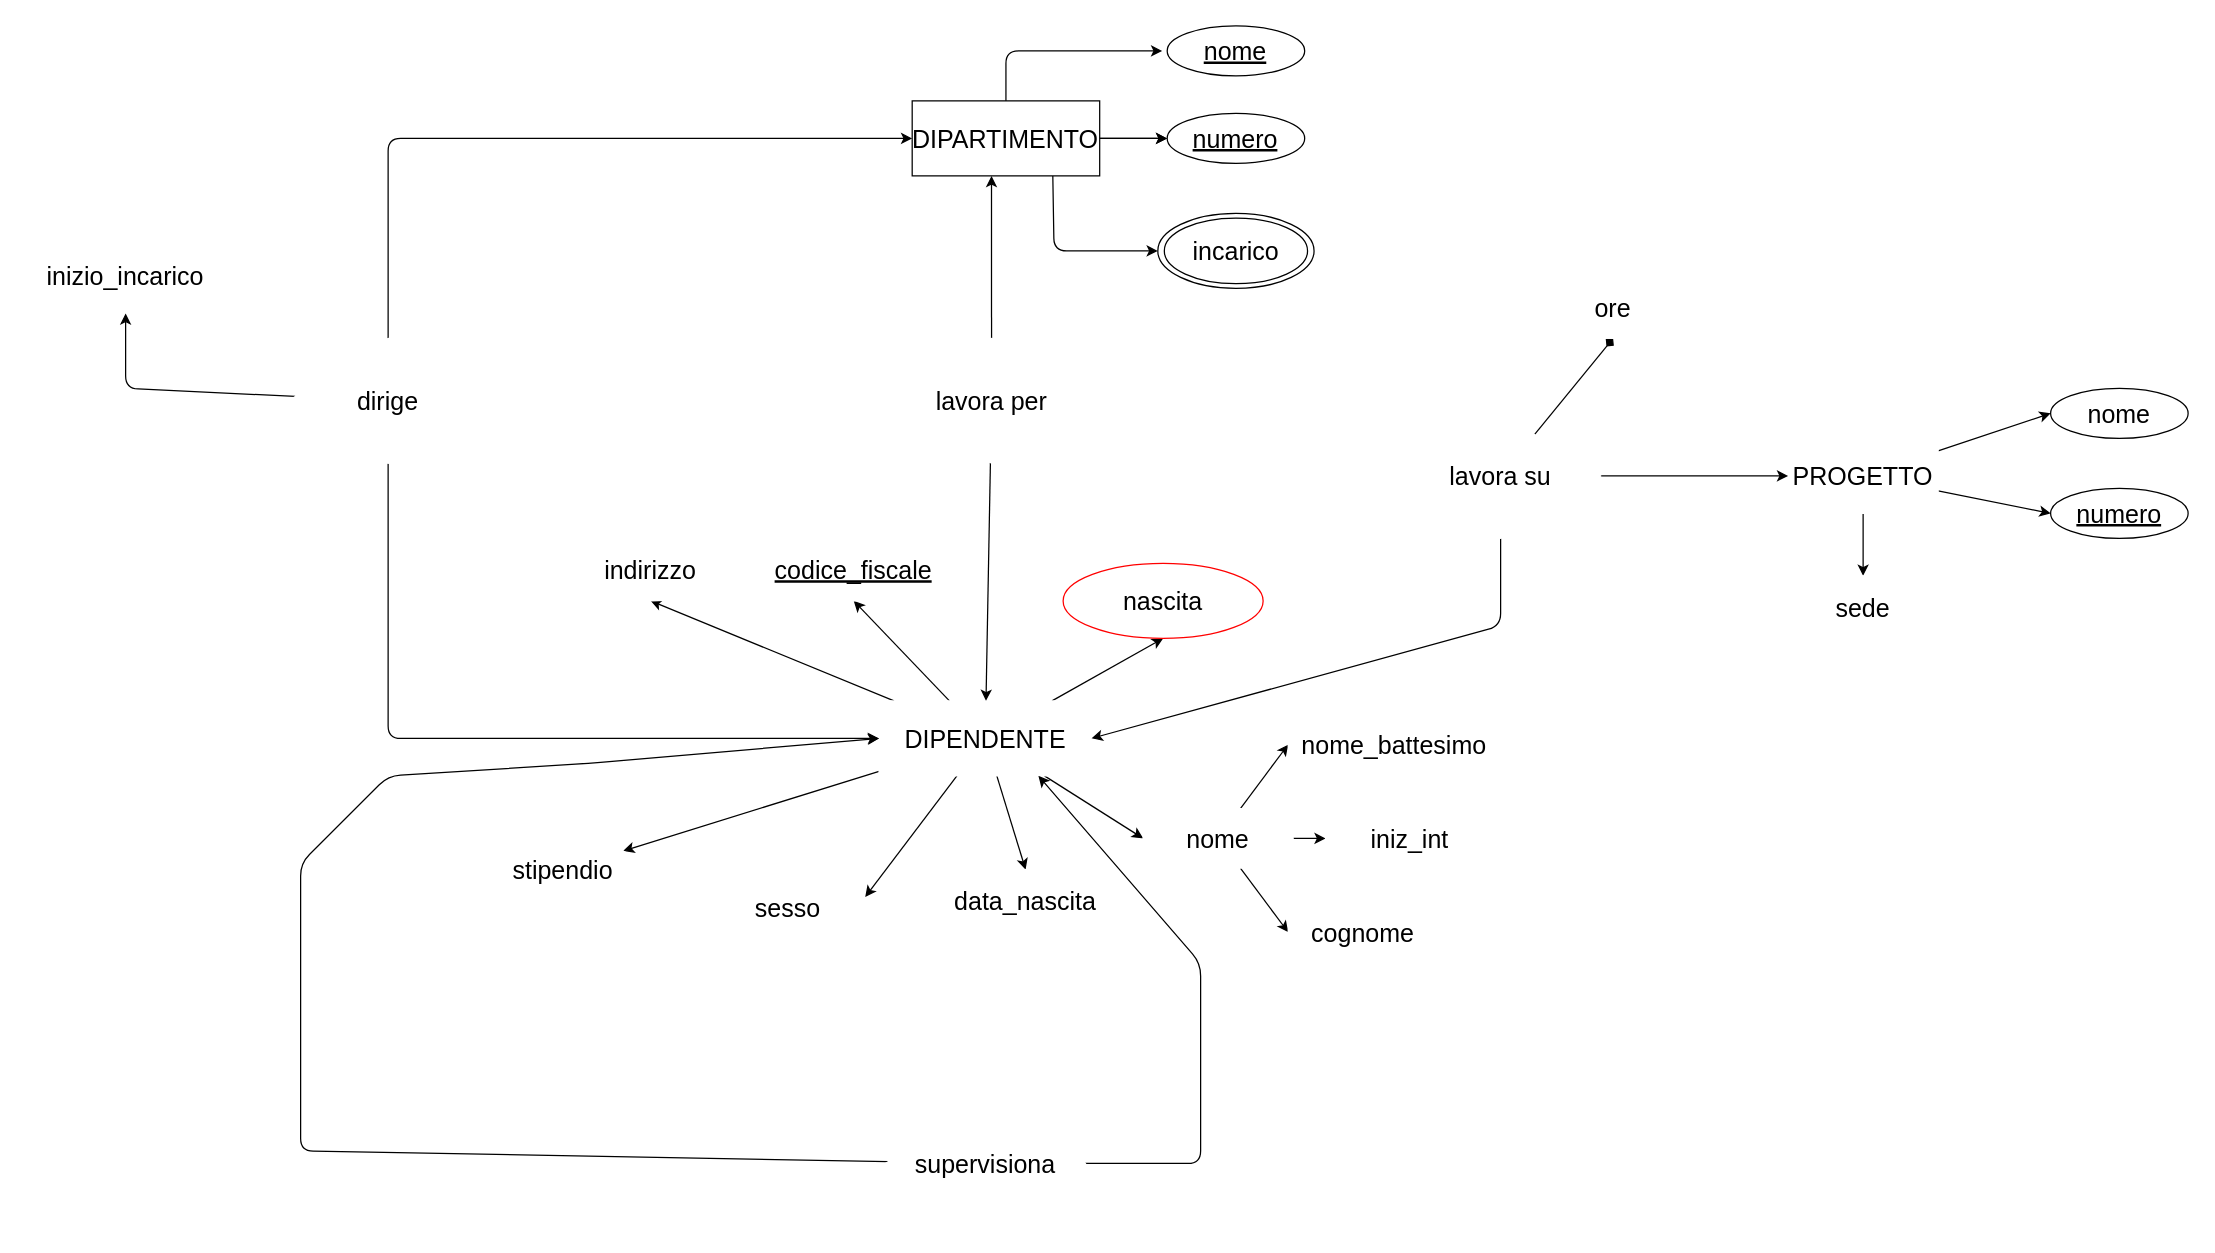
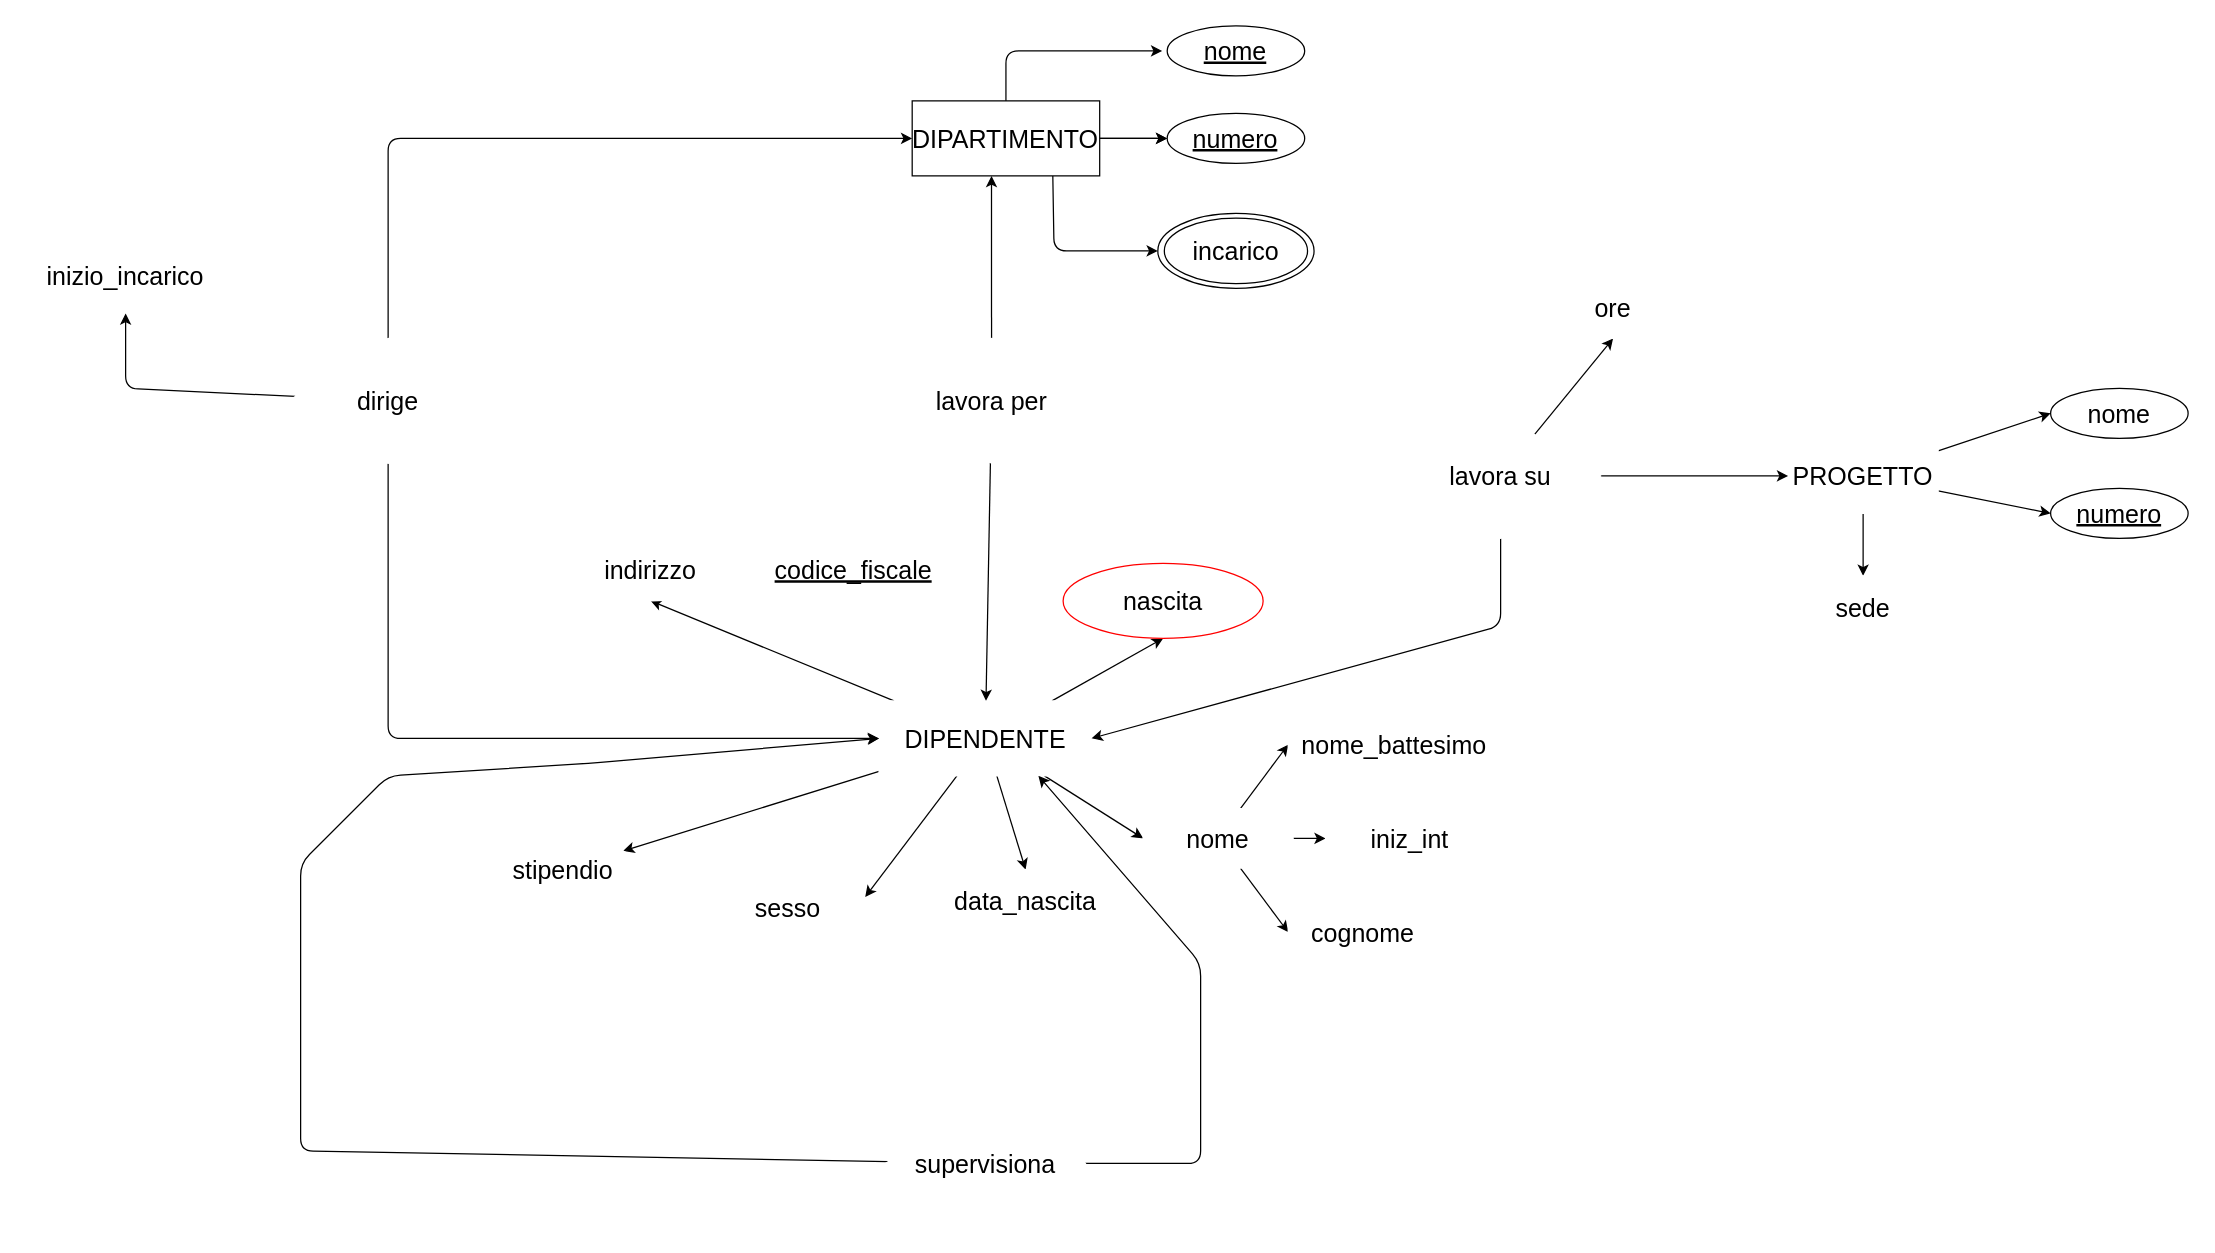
(1606, 346) -> (1607, 345)
(904, 654) -> none
